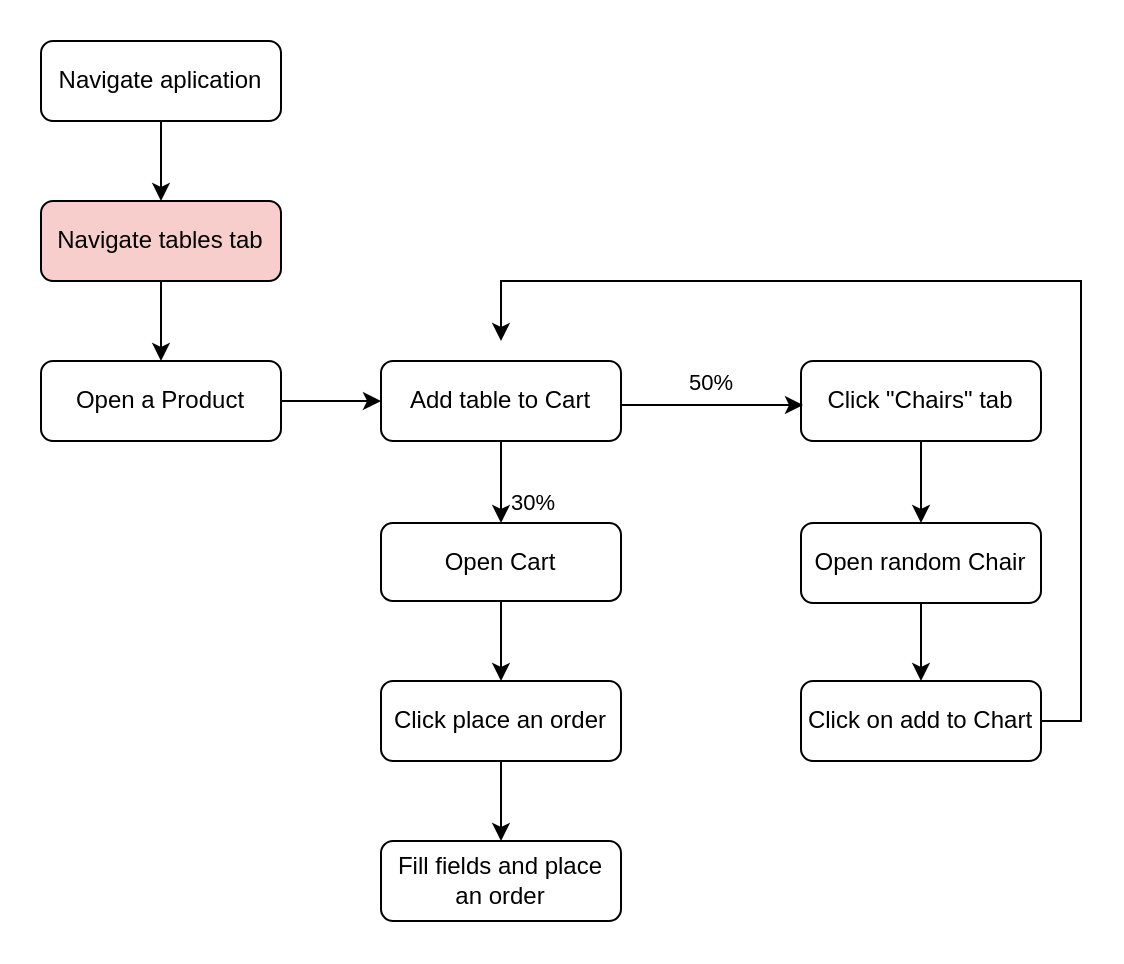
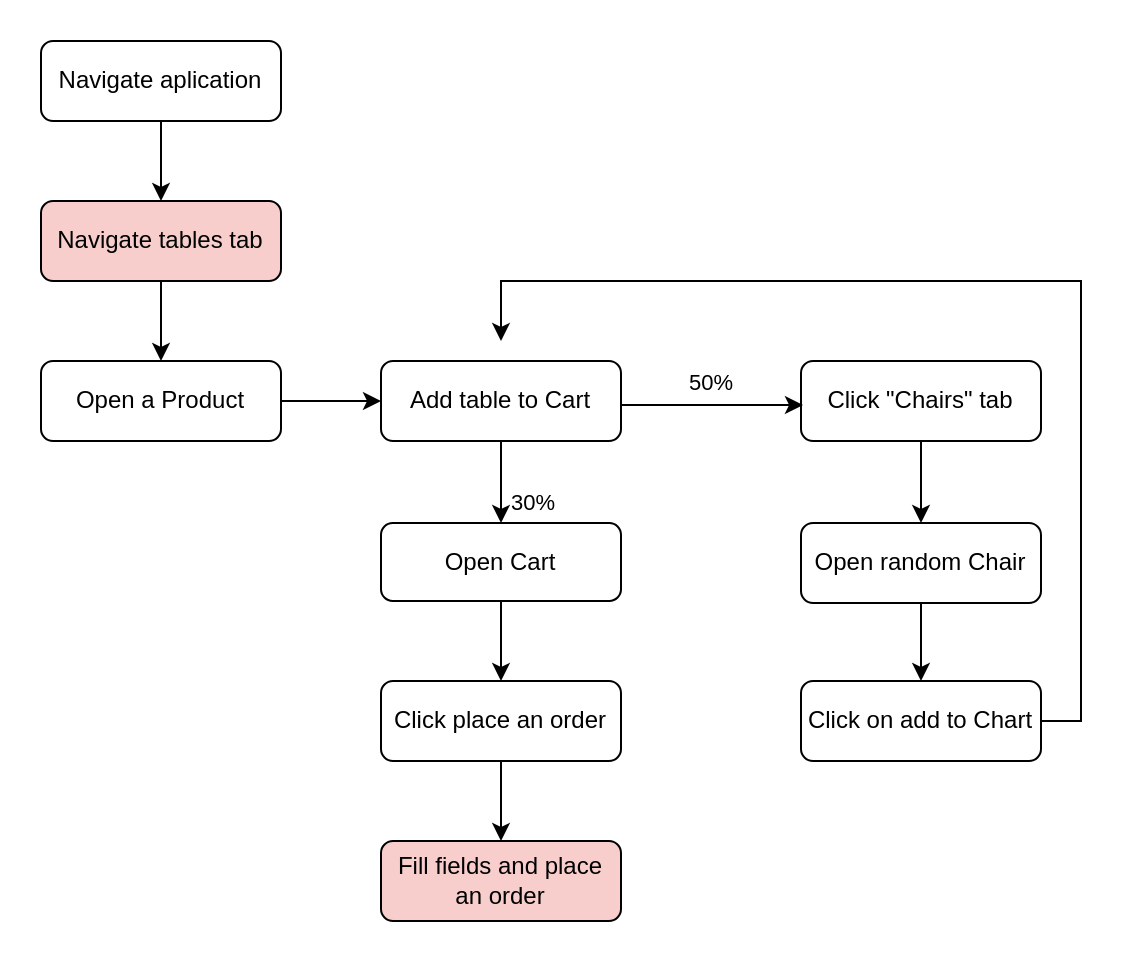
(501, 881) -> (501, 881)
